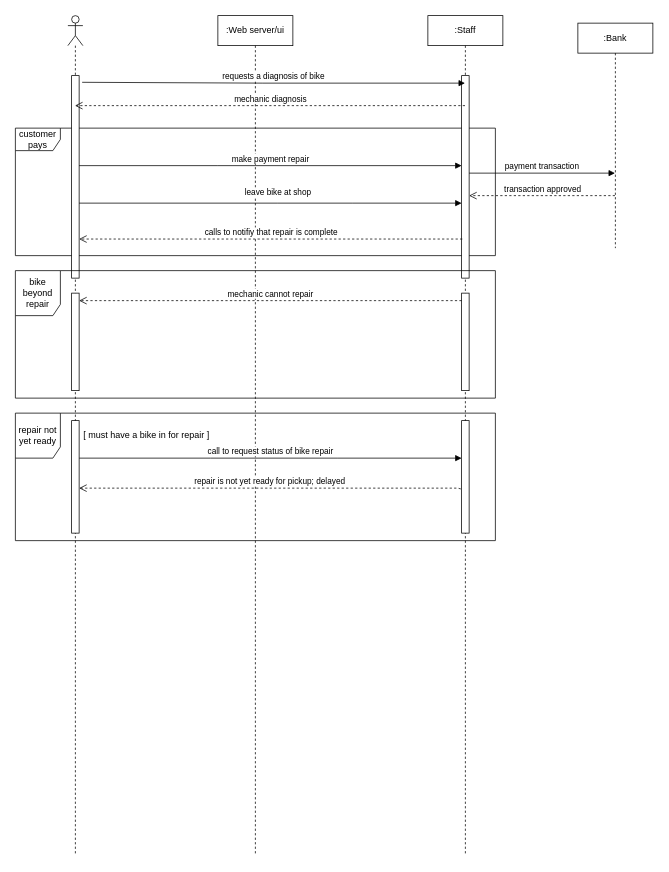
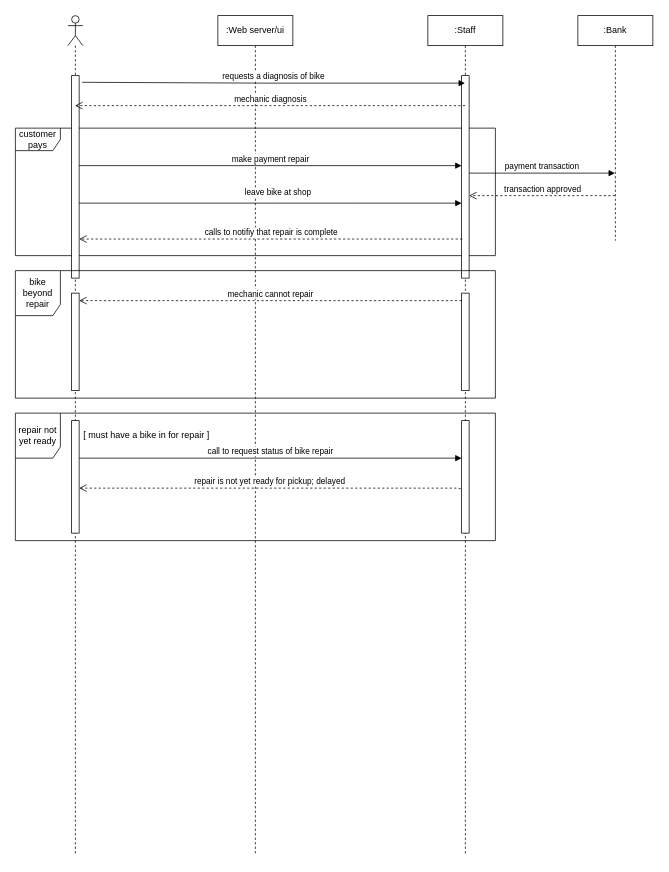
(615, 135) -> (615, 128)
